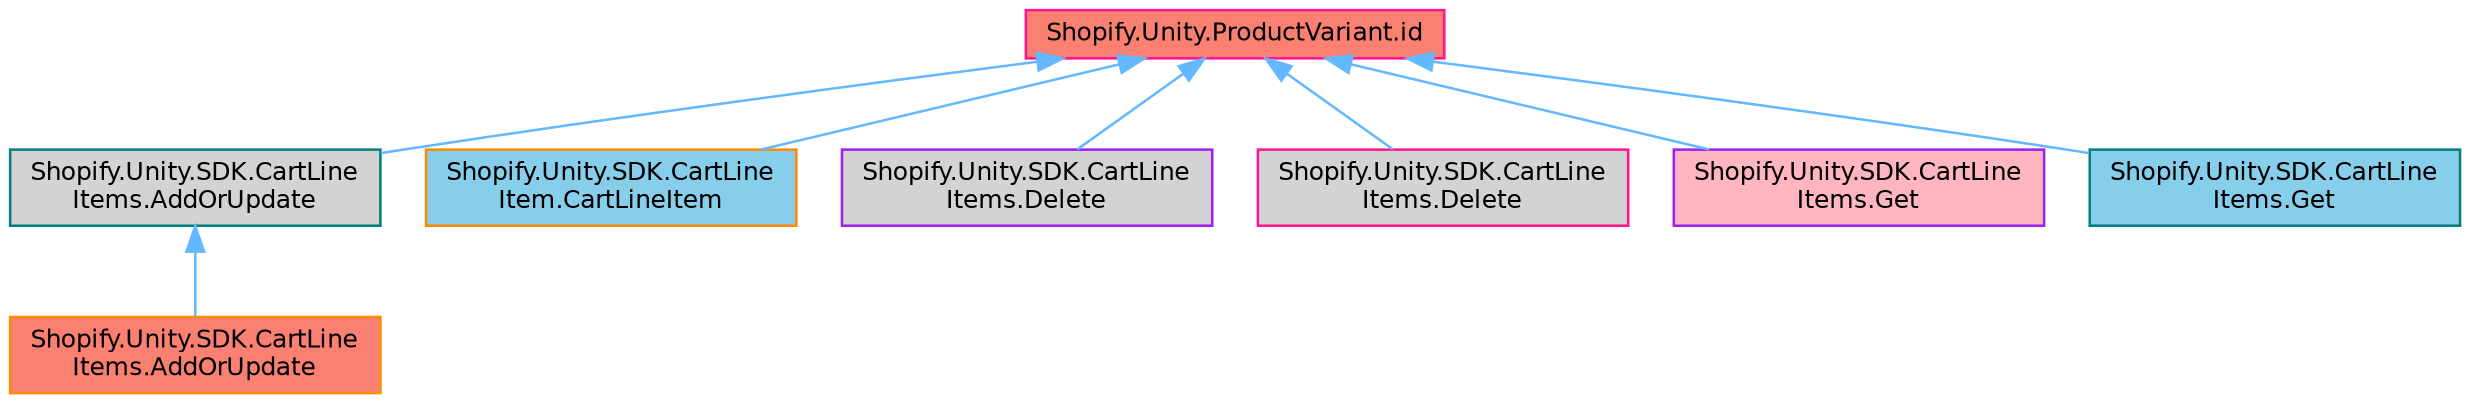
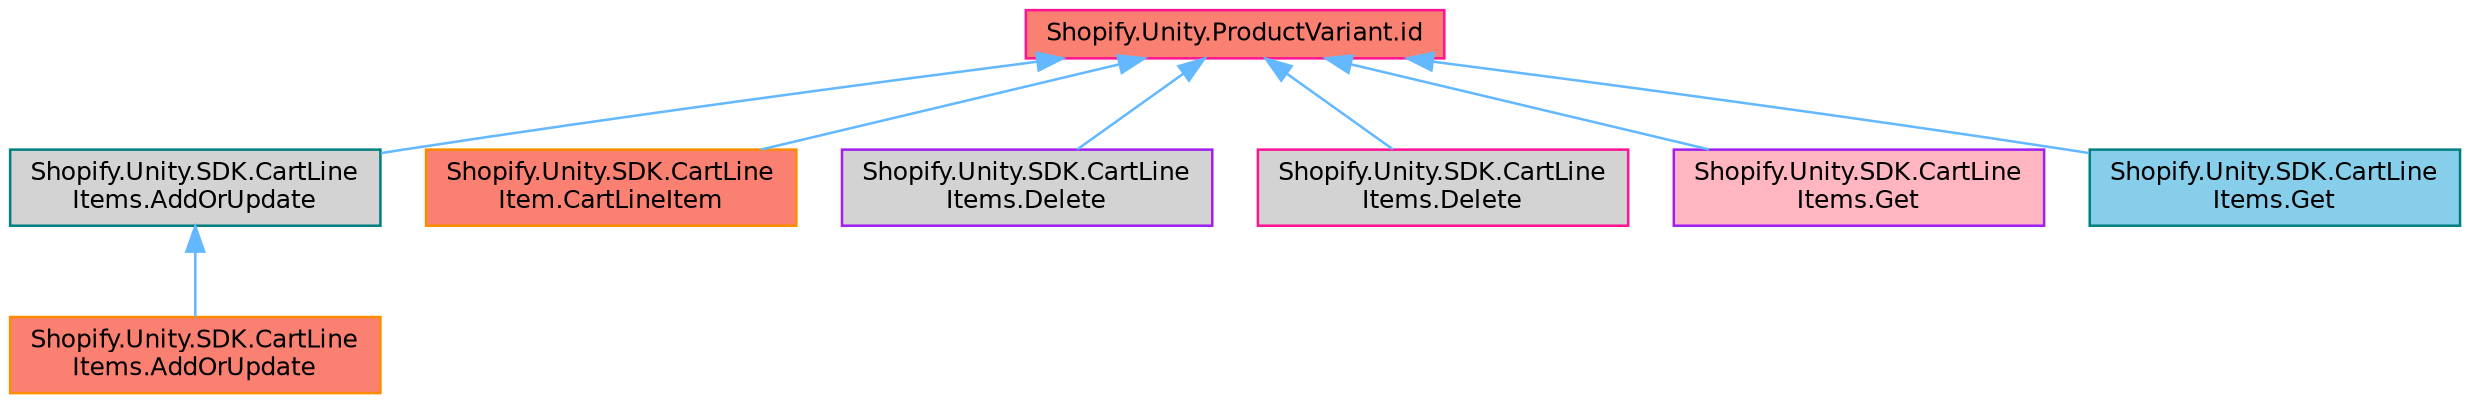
(611, 188) -> (611, 188)
